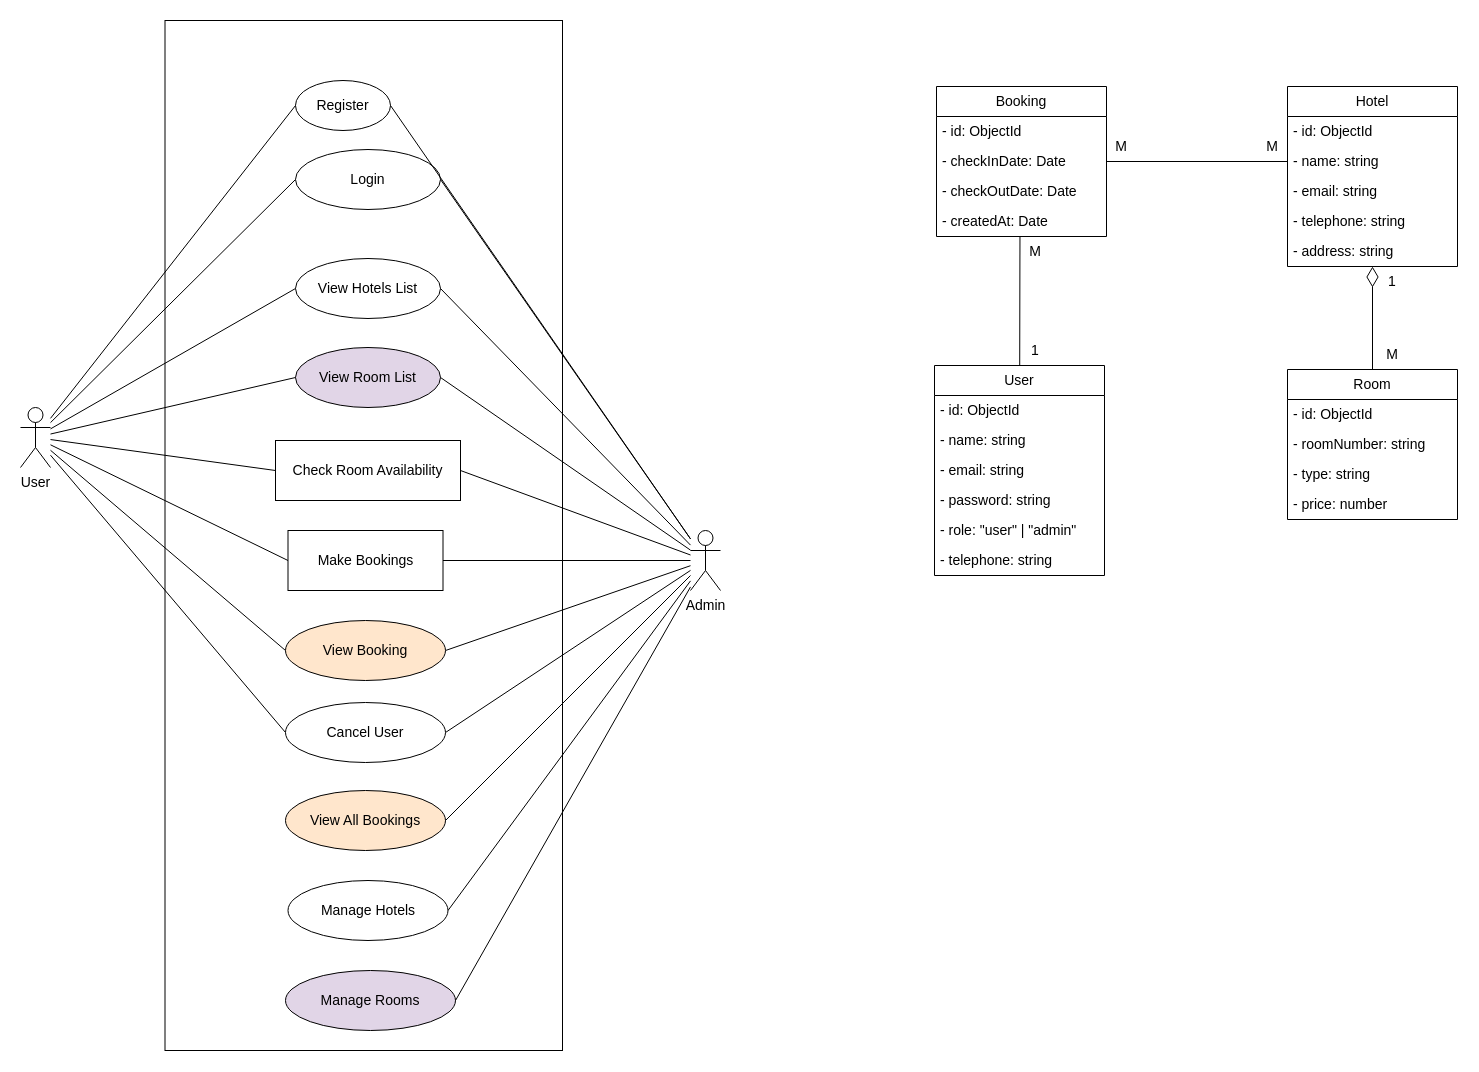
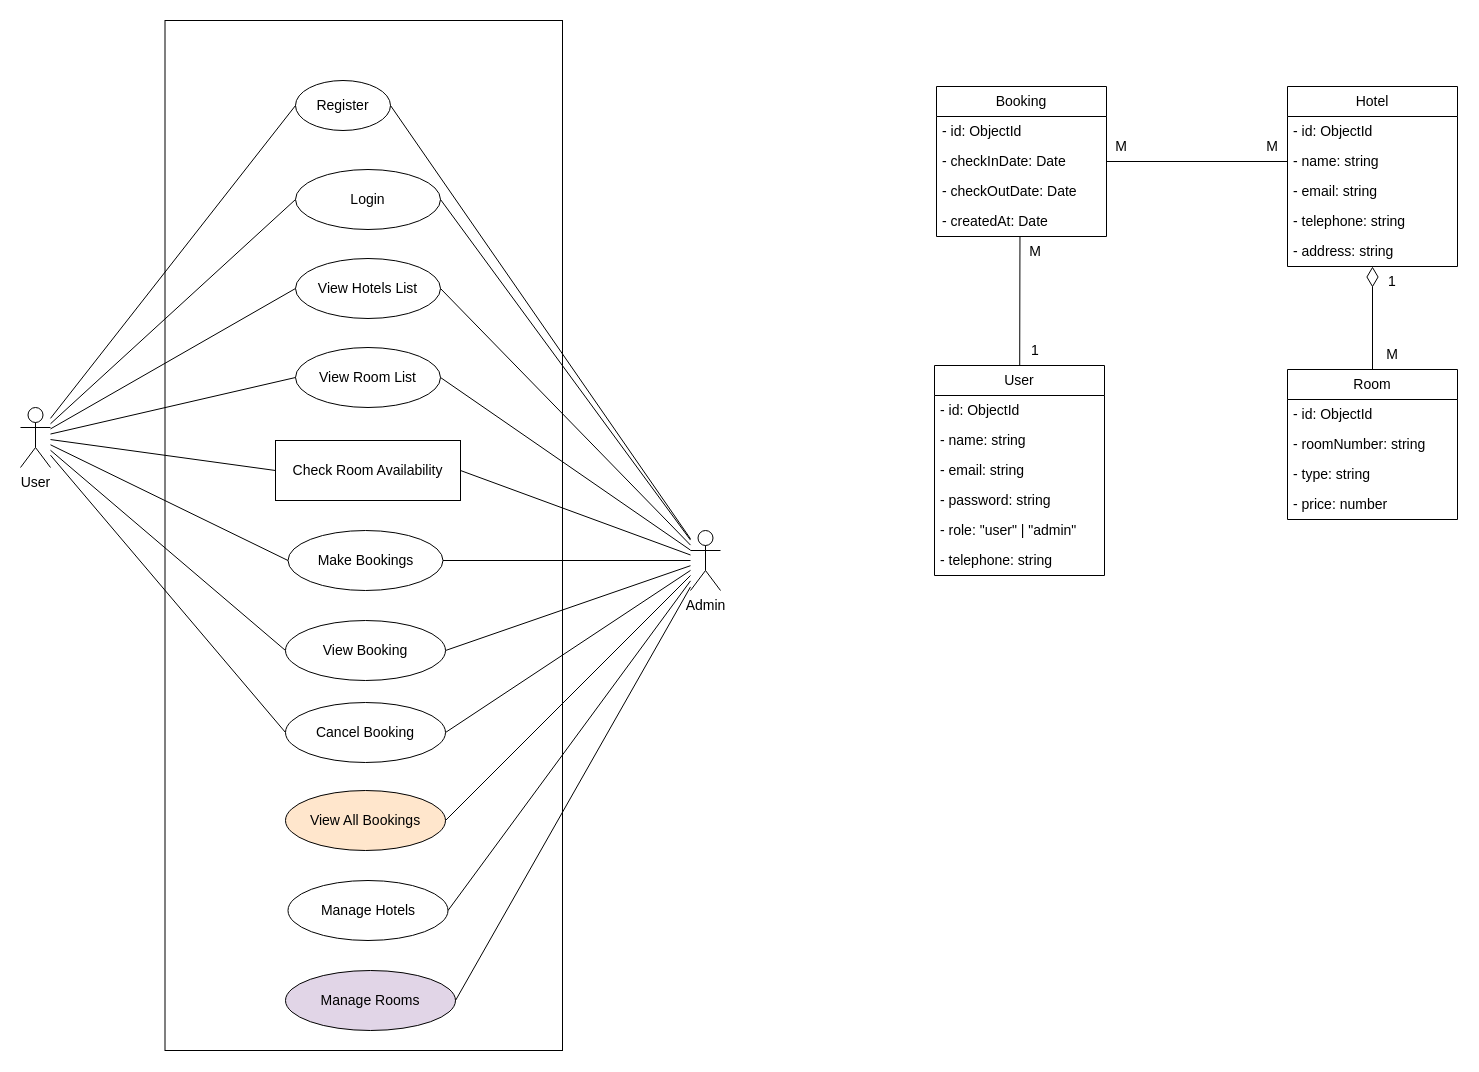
(368, 180) -> (368, 200)
(368, 378) -> (368, 378)
(366, 561) -> (366, 561)
(366, 651) -> (366, 651)
(366, 733) -> (366, 733)
